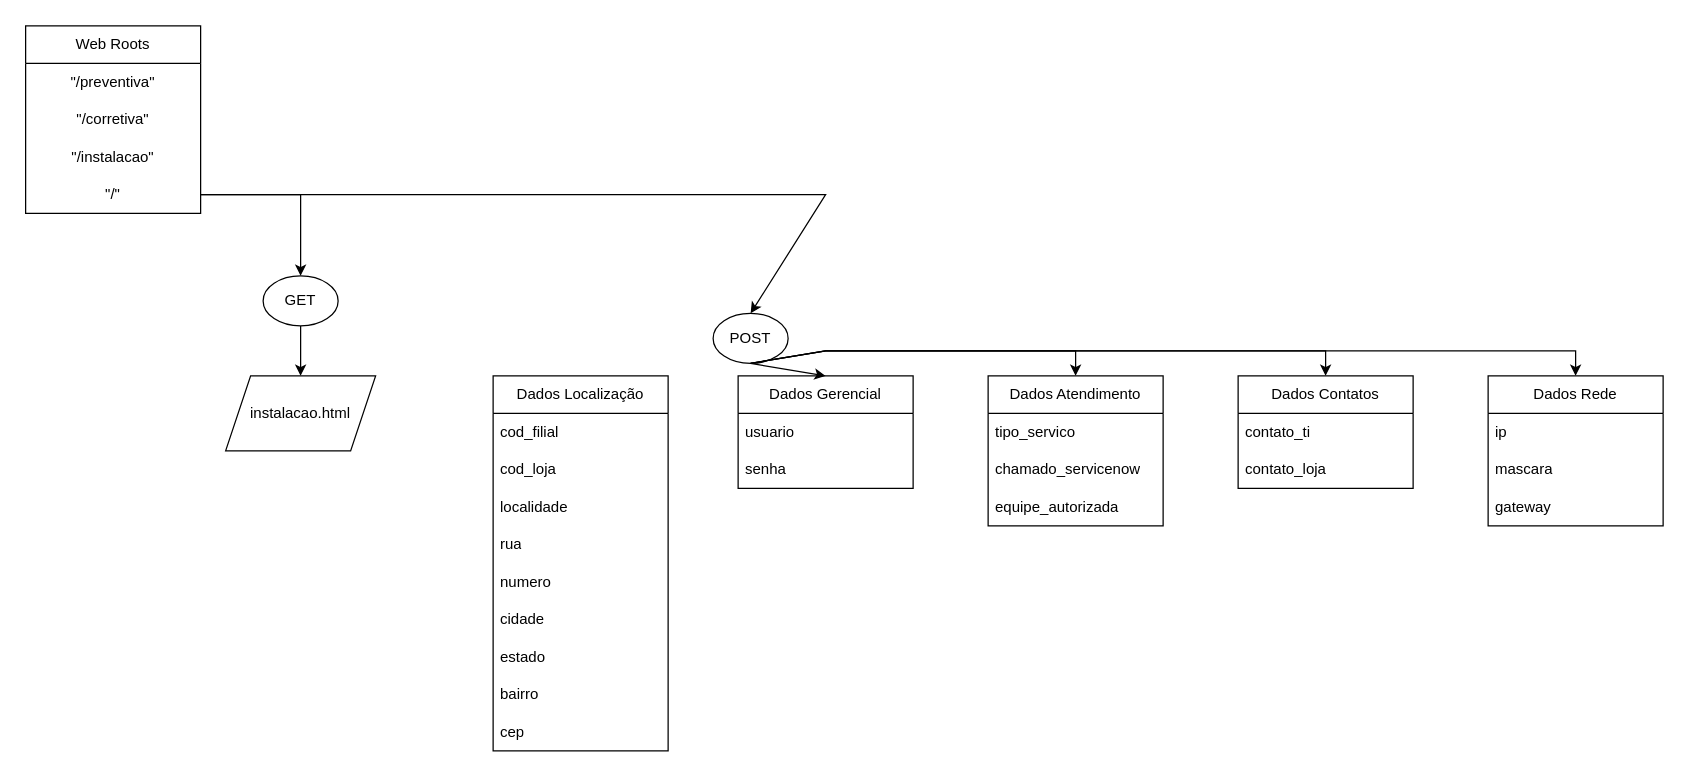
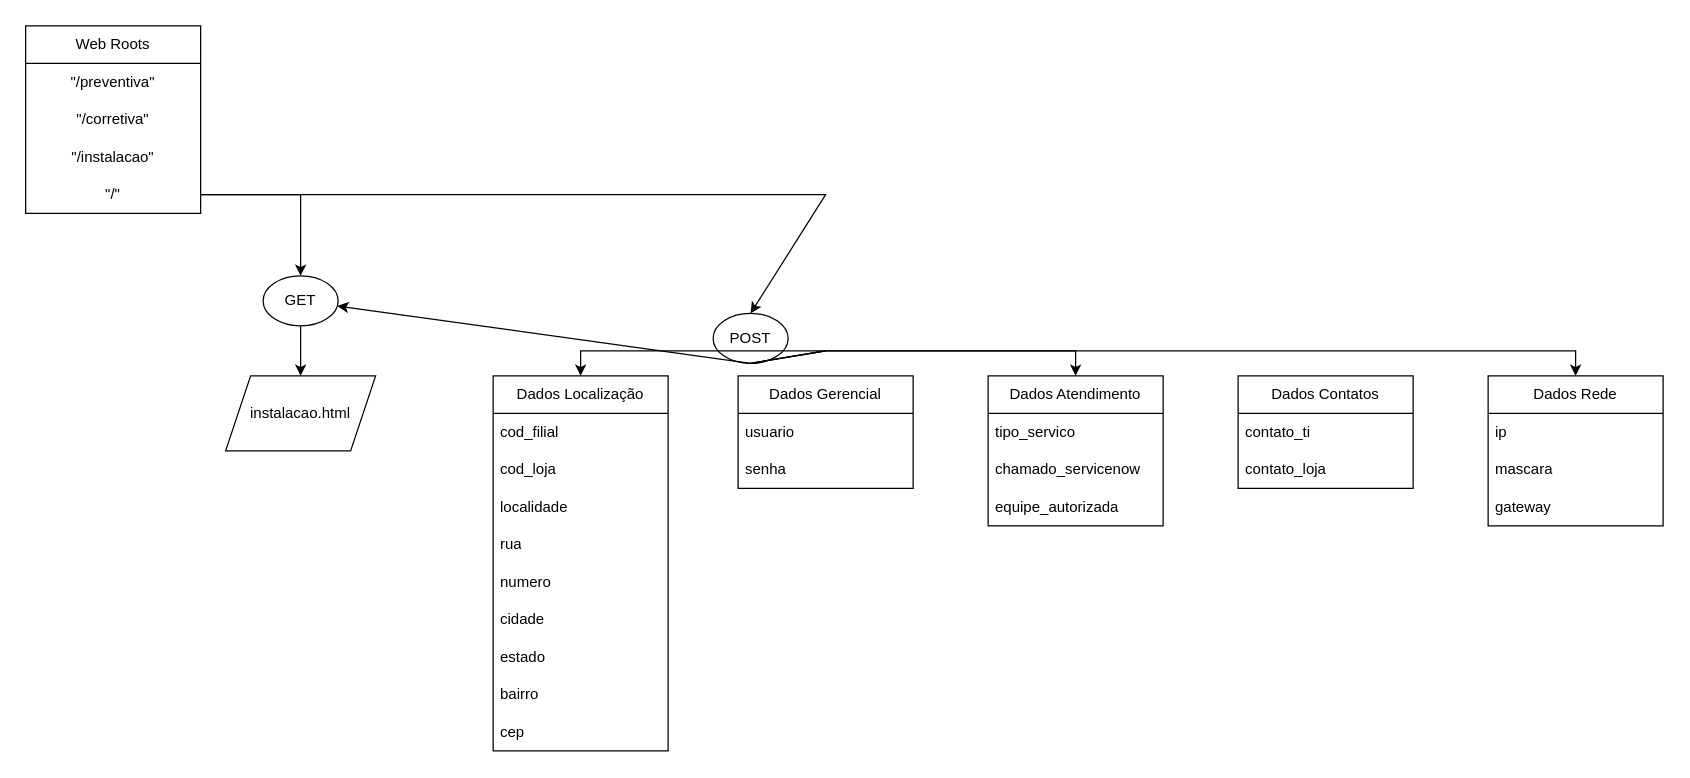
none -> (746, 351)
(1326, 360) -> none
(787, 369) -> (492, 327)
